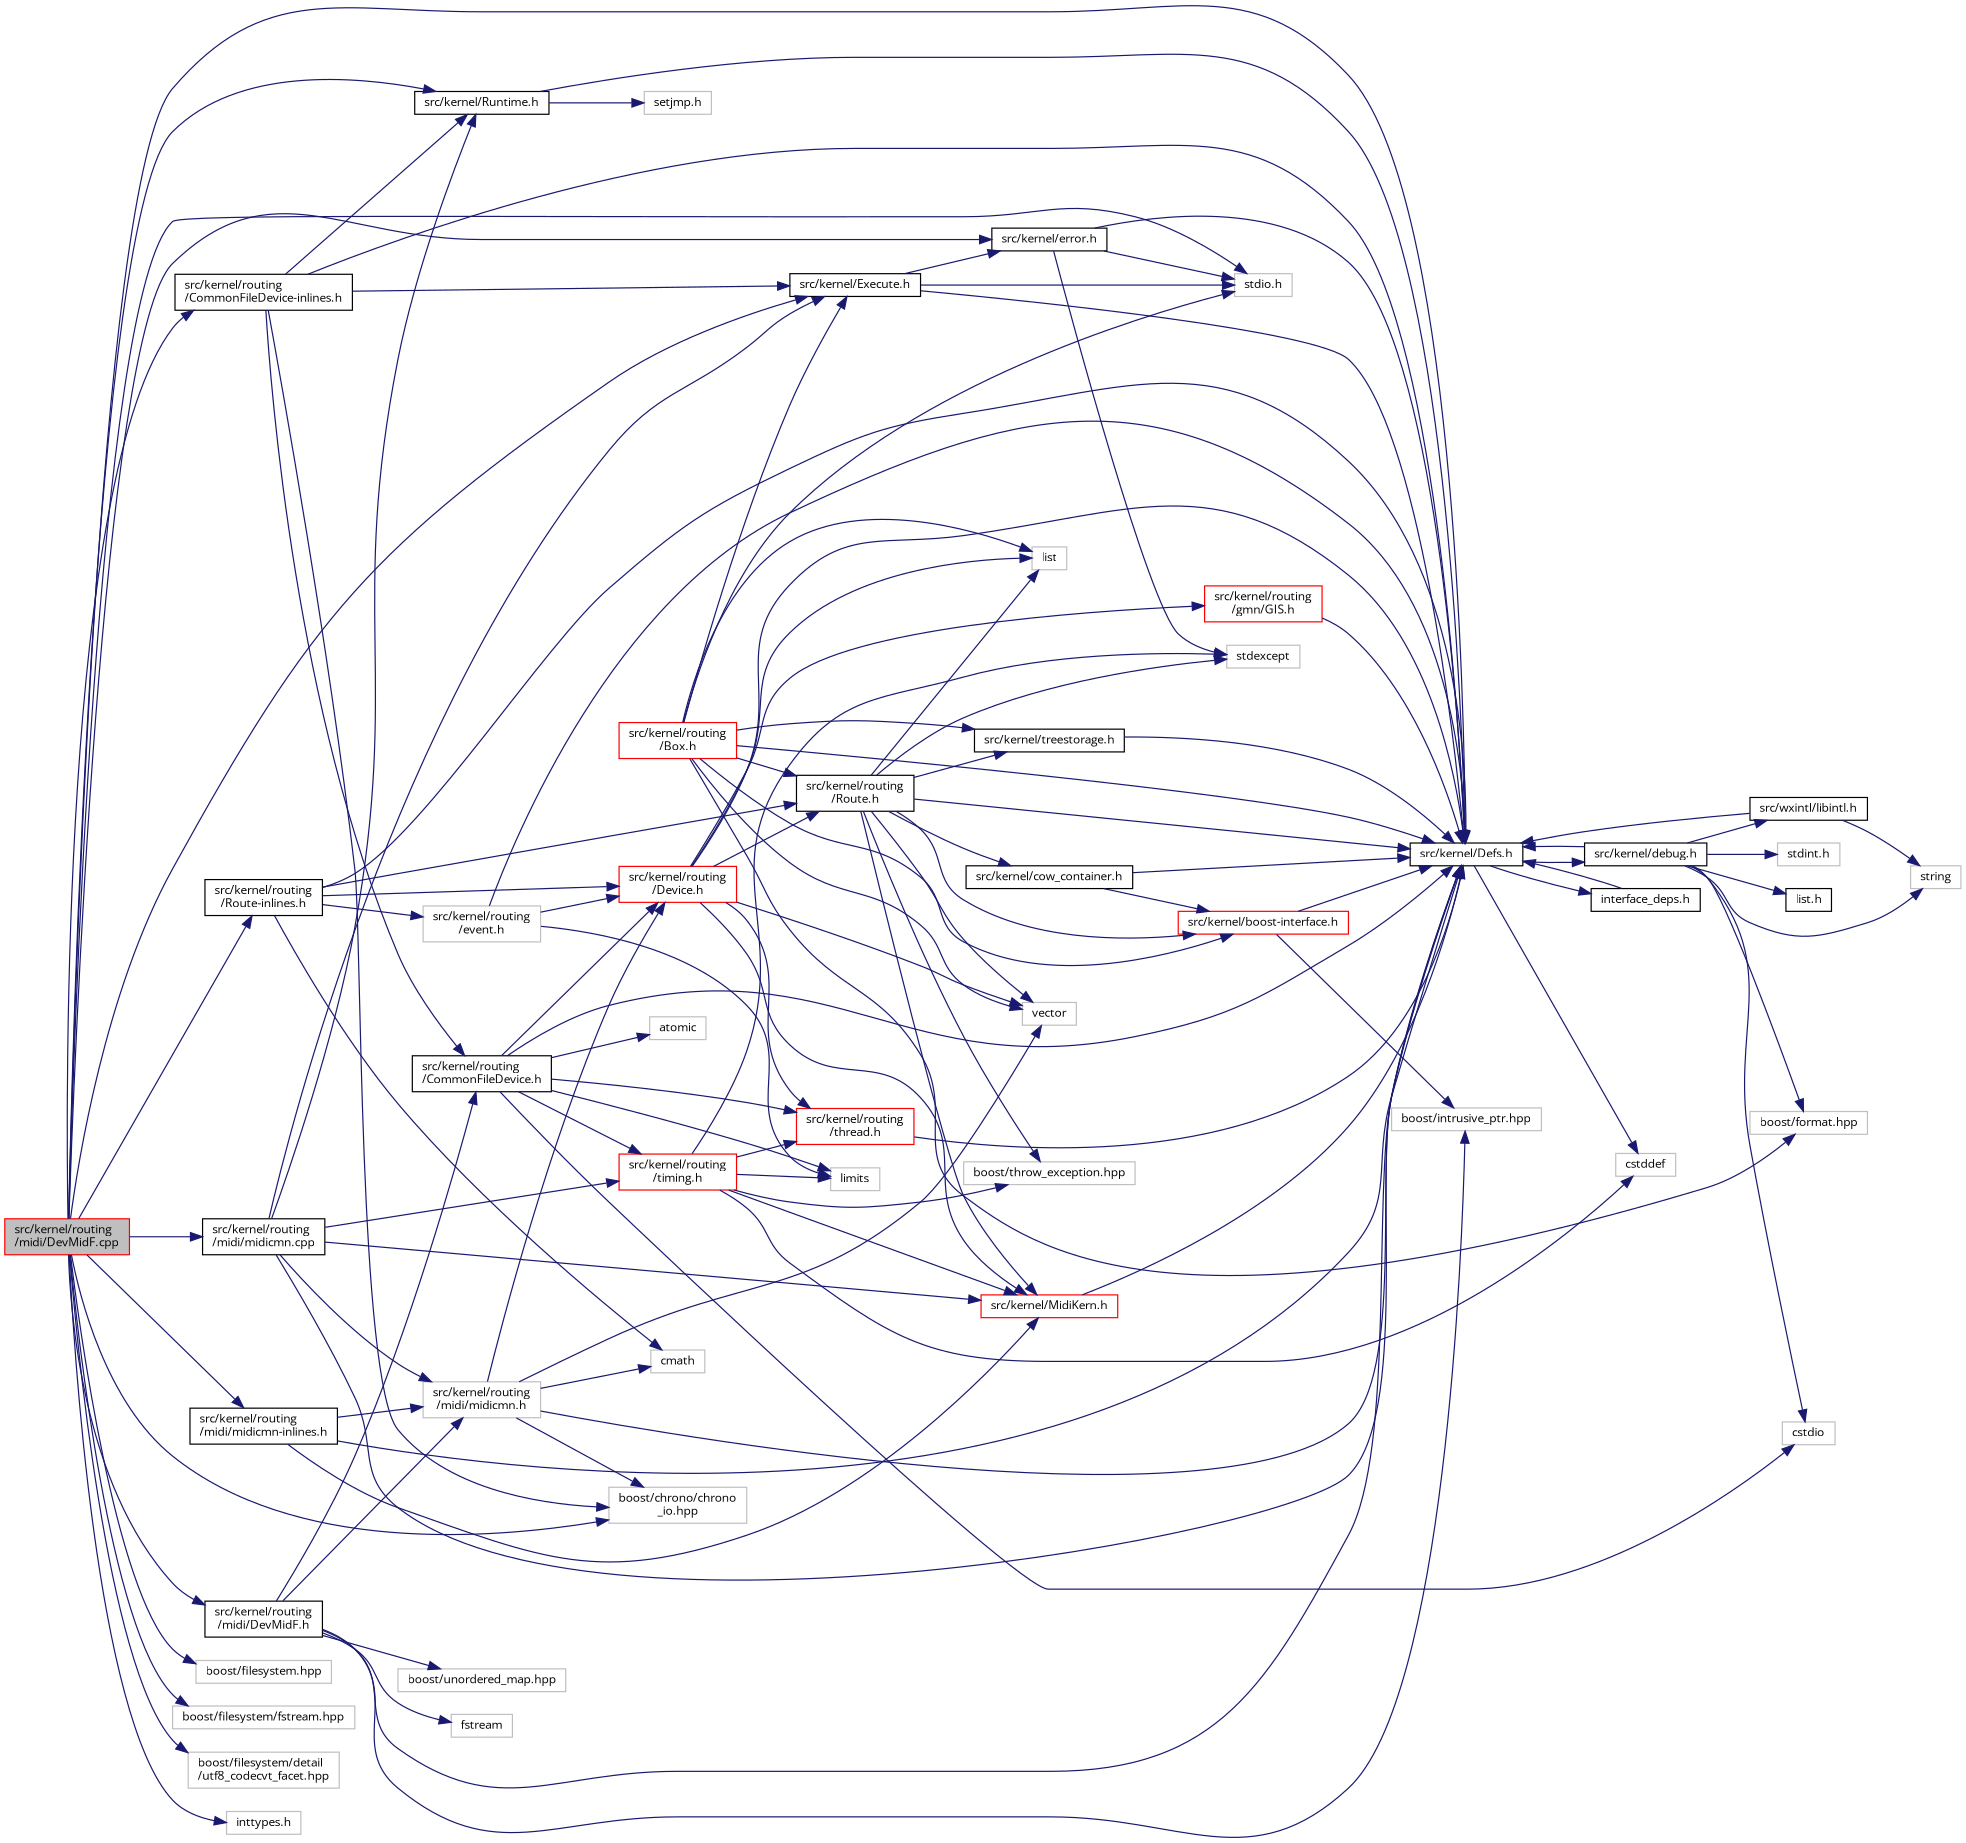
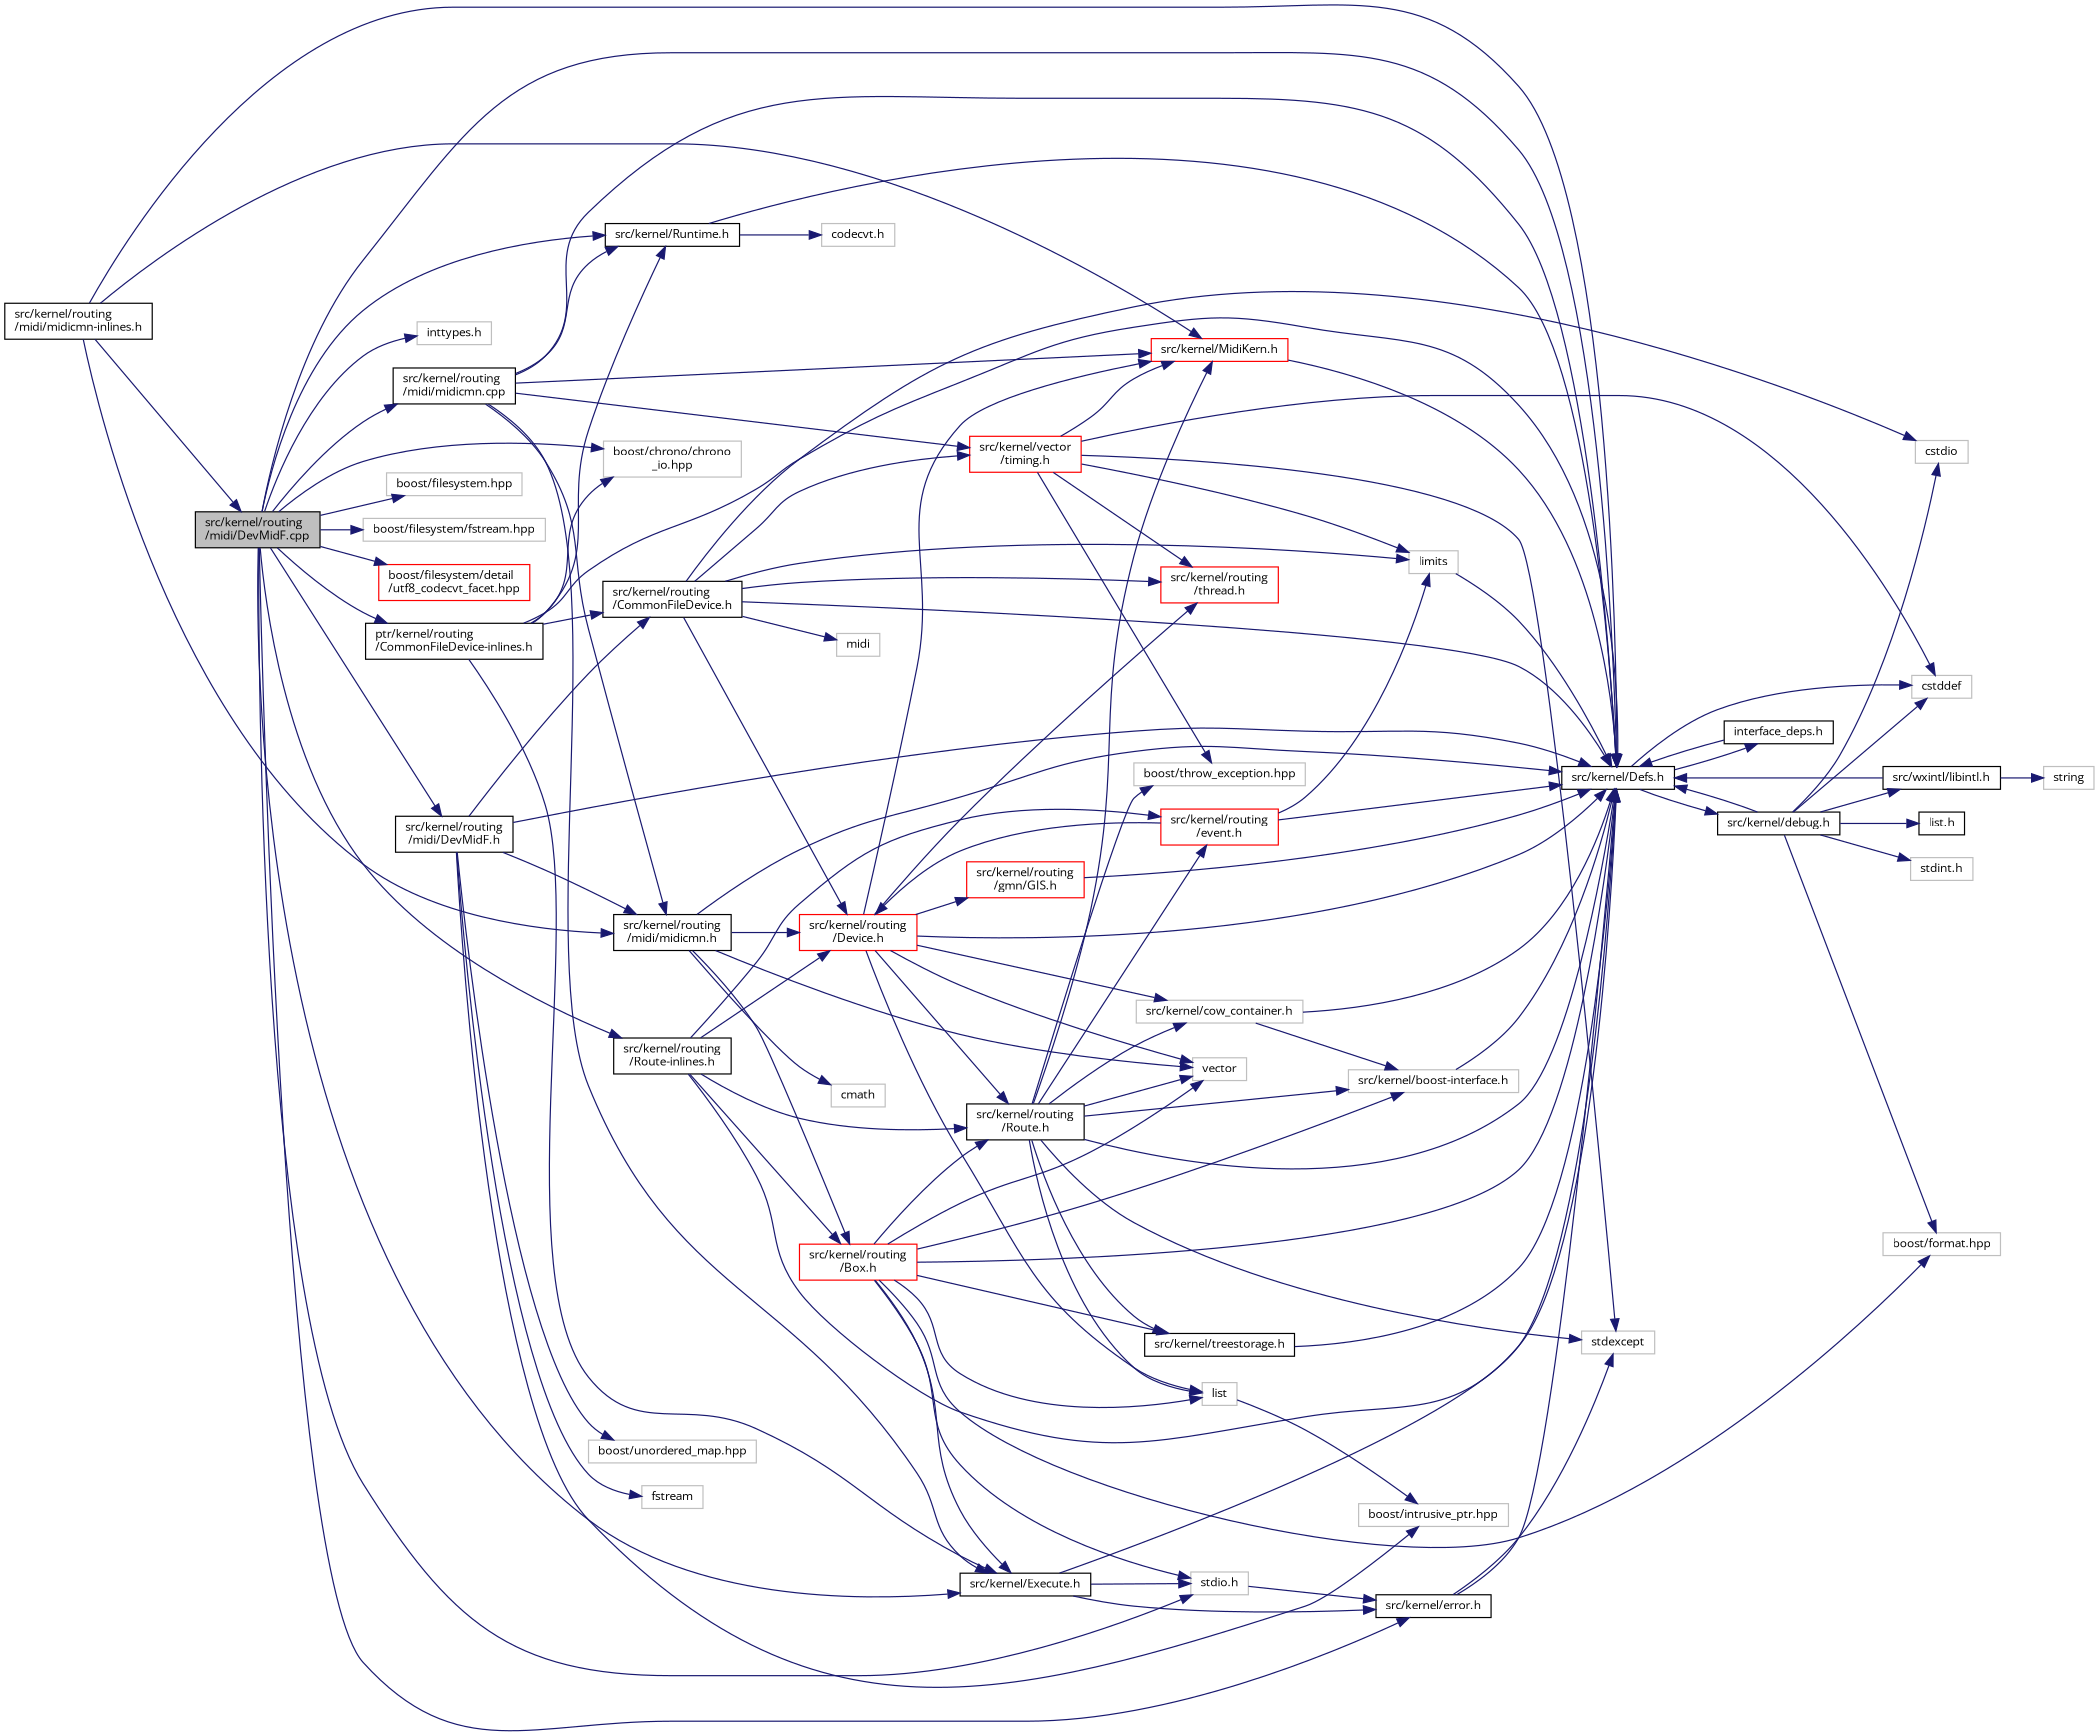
(678, 103) -> (858, 235)
(1163, 264) -> (1306, 1592)
(264, 292) -> (454, 641)
(1049, 877) -> (1220, 1012)
(1263, 923) -> (1434, 1081)
(482, 924) -> (1220, 827)
(1791, 935) -> (1856, 759)
none -> (1036, 971)
none -> (1119, 980)
(1361, 1017) -> (1326, 1442)
(678, 1028) -> (858, 645)
(1251, 1121) -> (1552, 662)
(439, 1150) -> (761, 1154)
(678, 1172) -> (1025, 454)
(67, 1237) -> (258, 530)
(161, 1327) -> (164, 421)
(482, 1400) -> (672, 932)
(574, 1450) -> (783, 1084)
(264, 1770) -> (454, 582)
